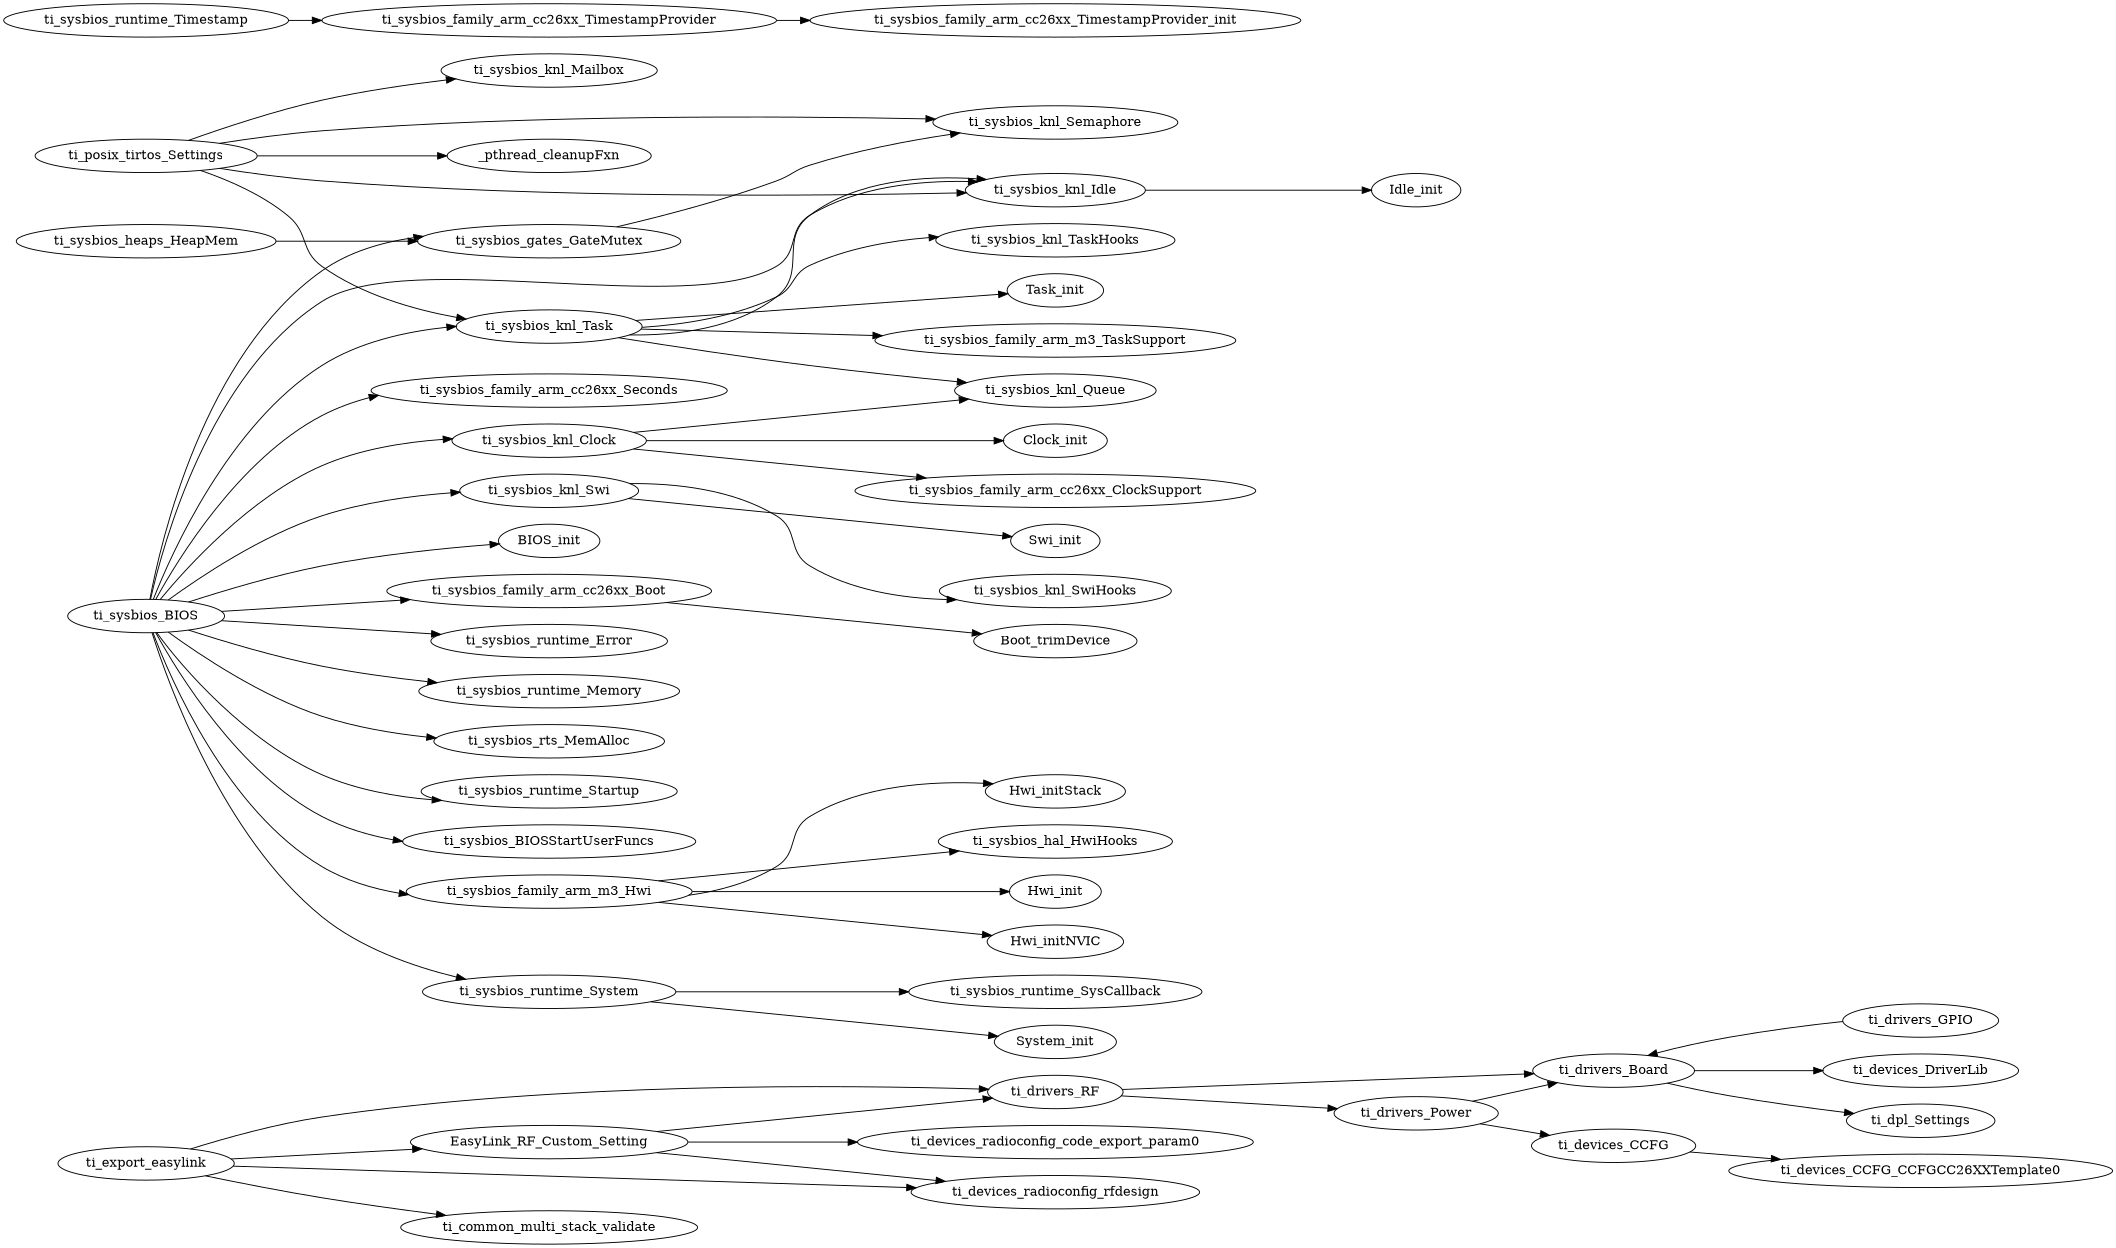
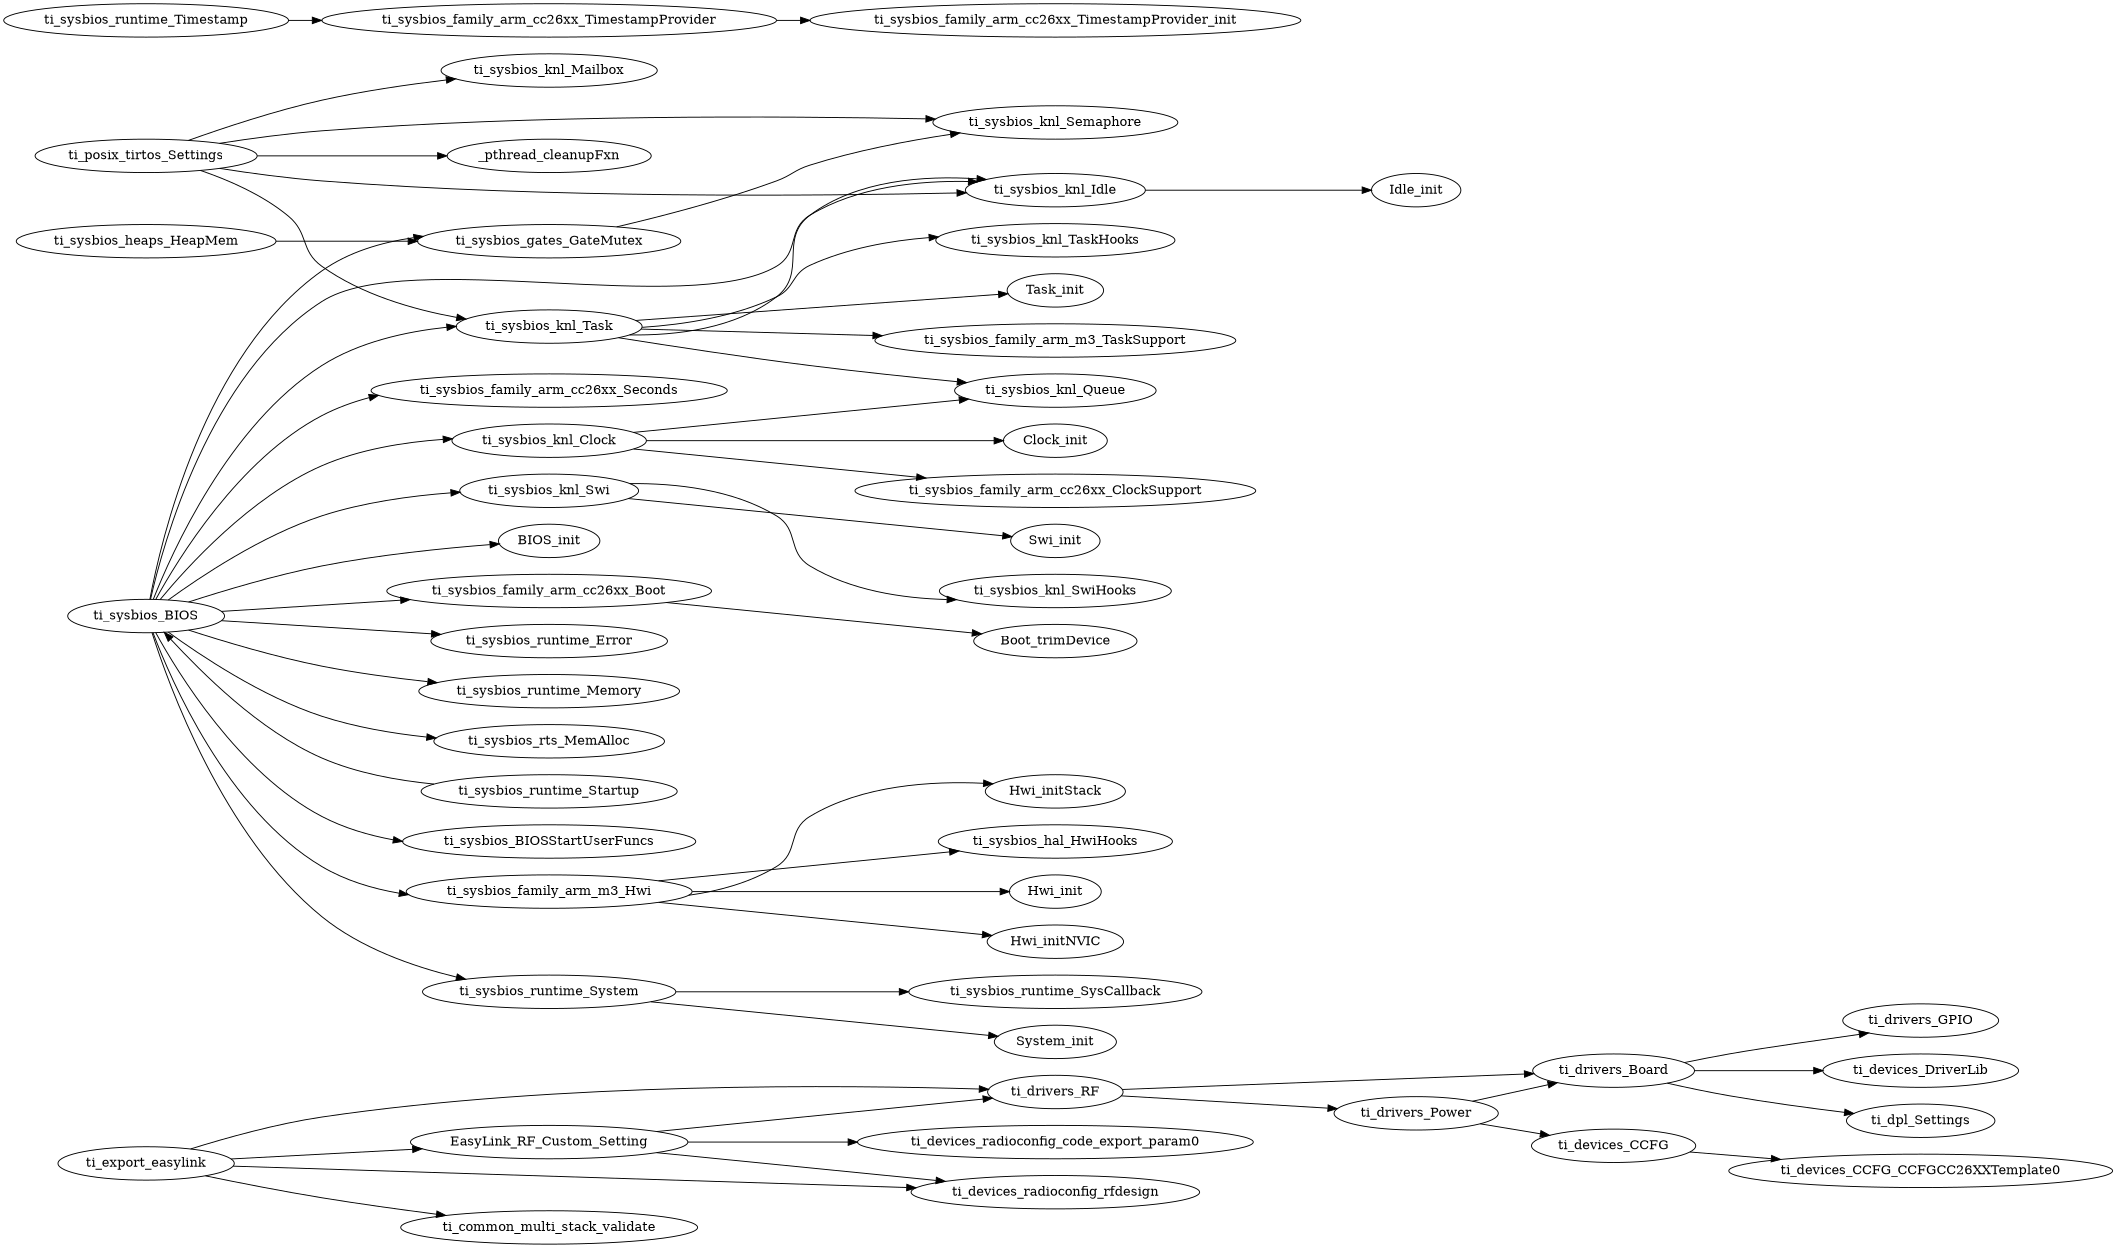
(276, 749) -> (288, 740)
(1749, 1034) -> (1772, 1047)
